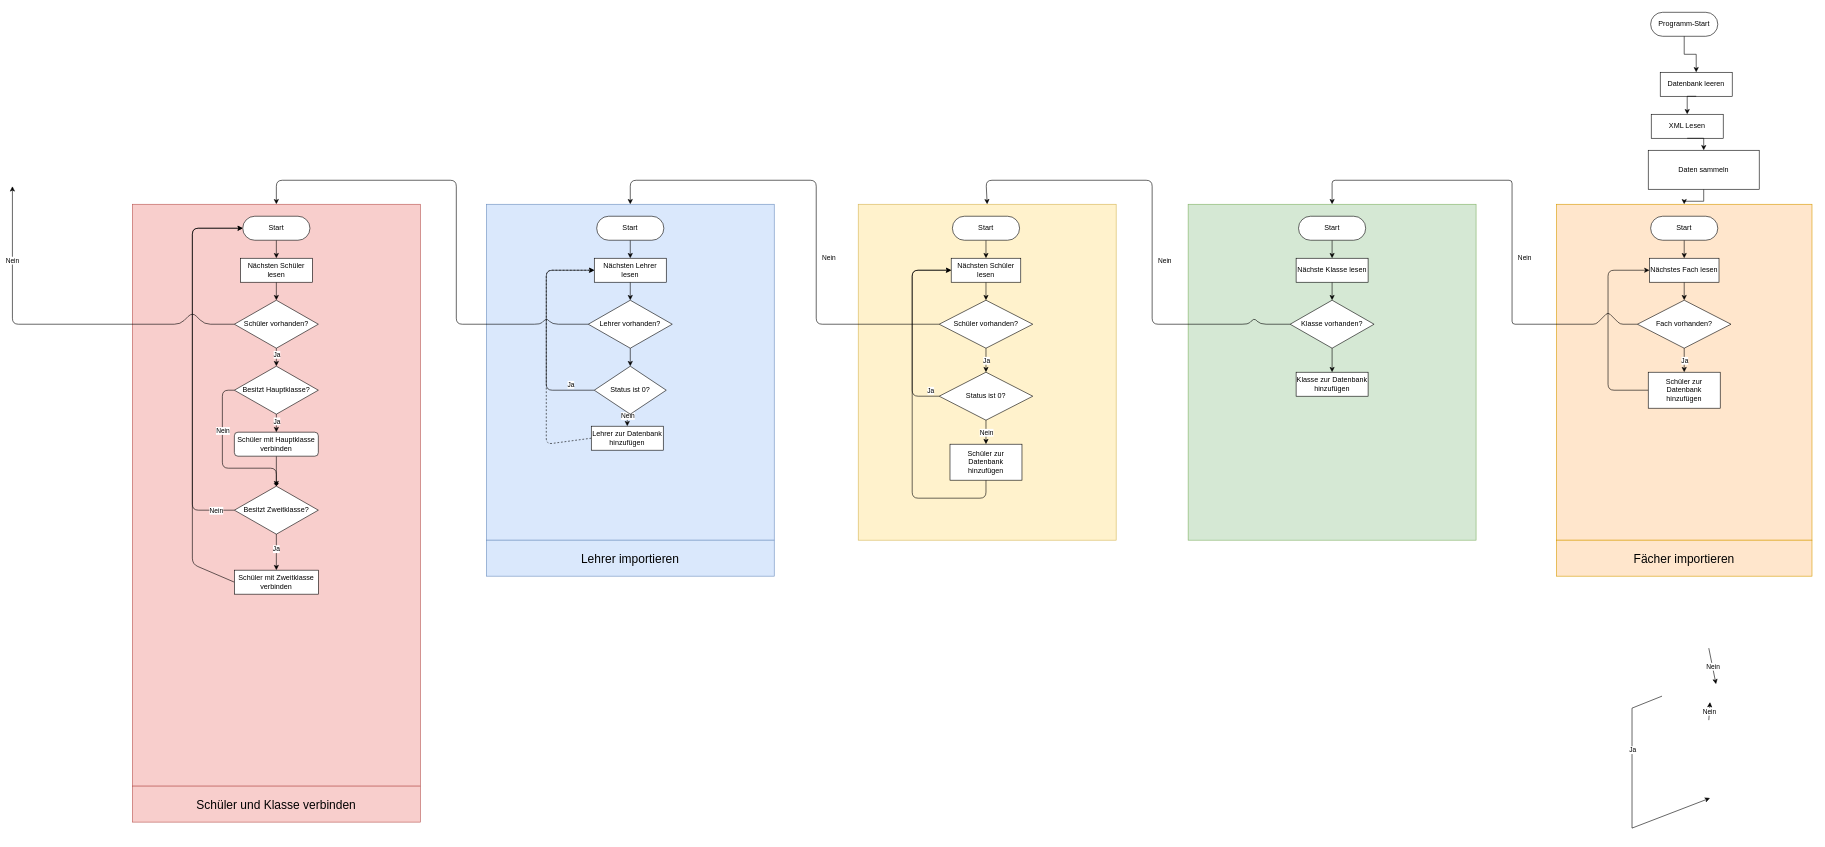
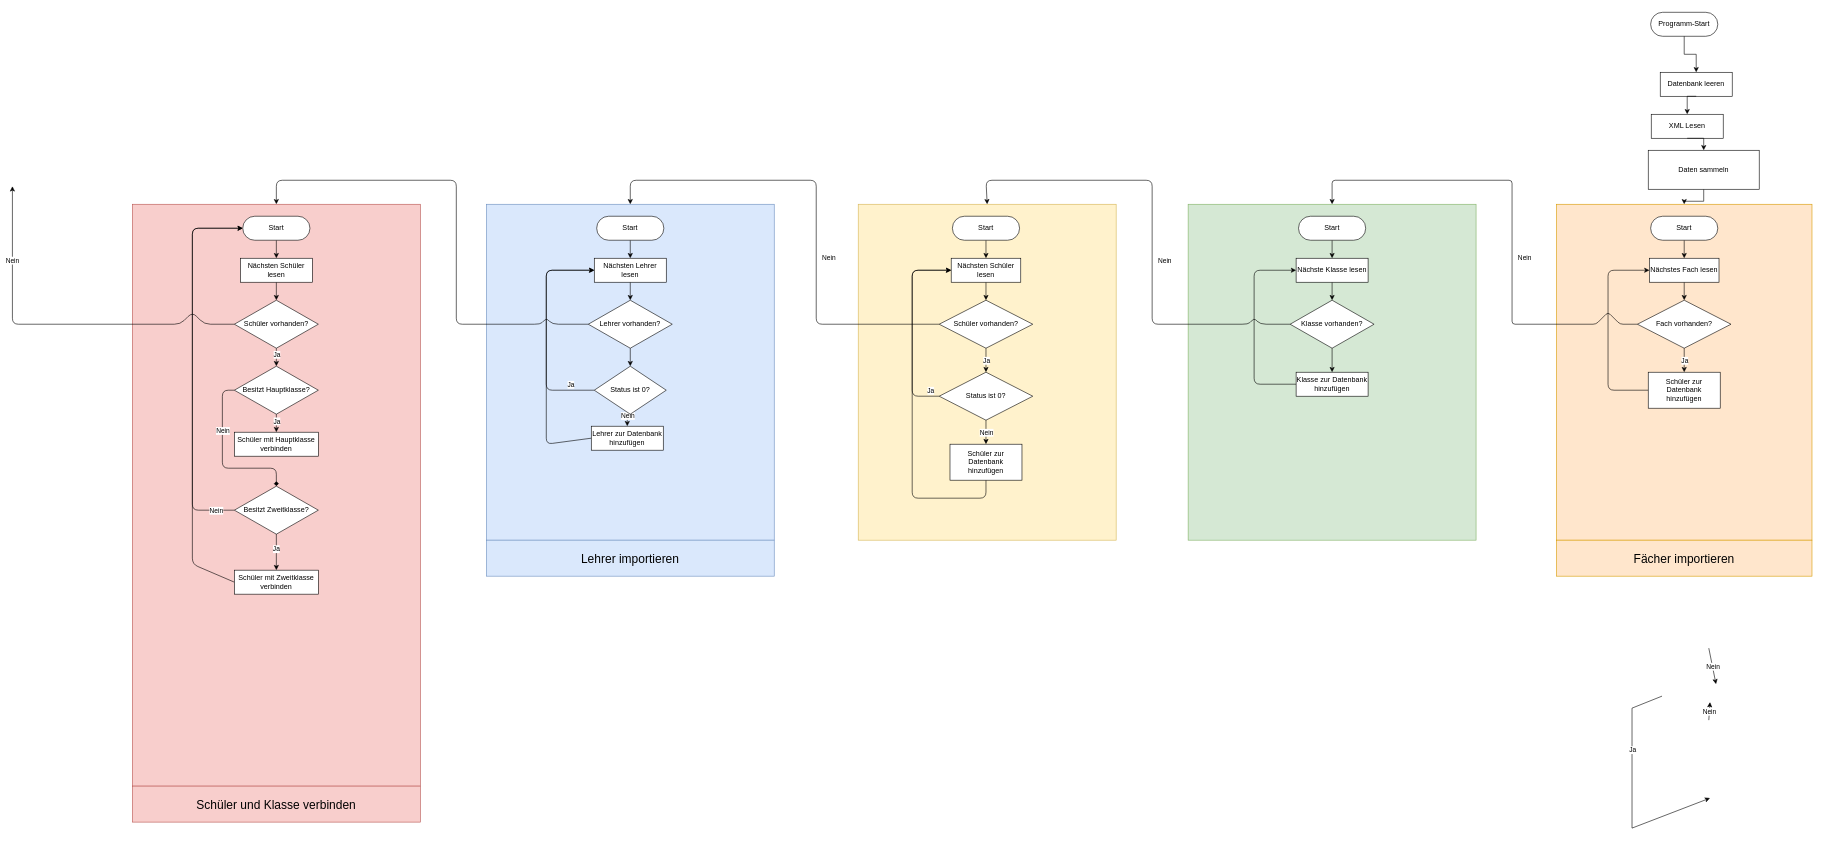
none -> (1256, 272)
(546, 438) -> (546, 438)
(276, 444) -> (276, 444)
(276, 462) -> none
